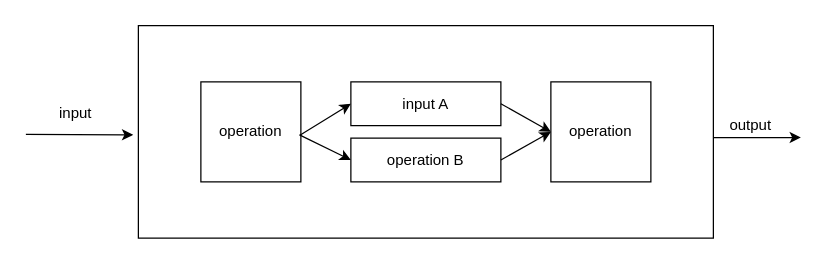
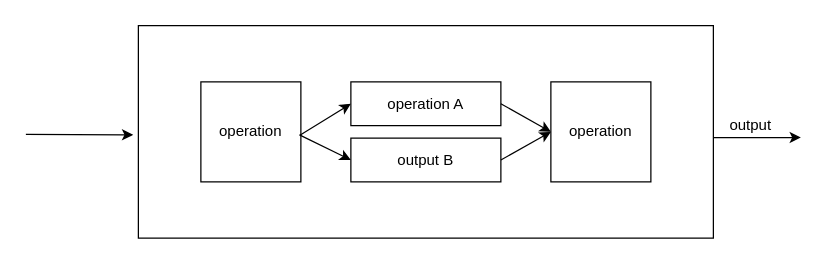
(426, 104) -> (426, 104)
(76, 113) -> none
(426, 161) -> (426, 161)
